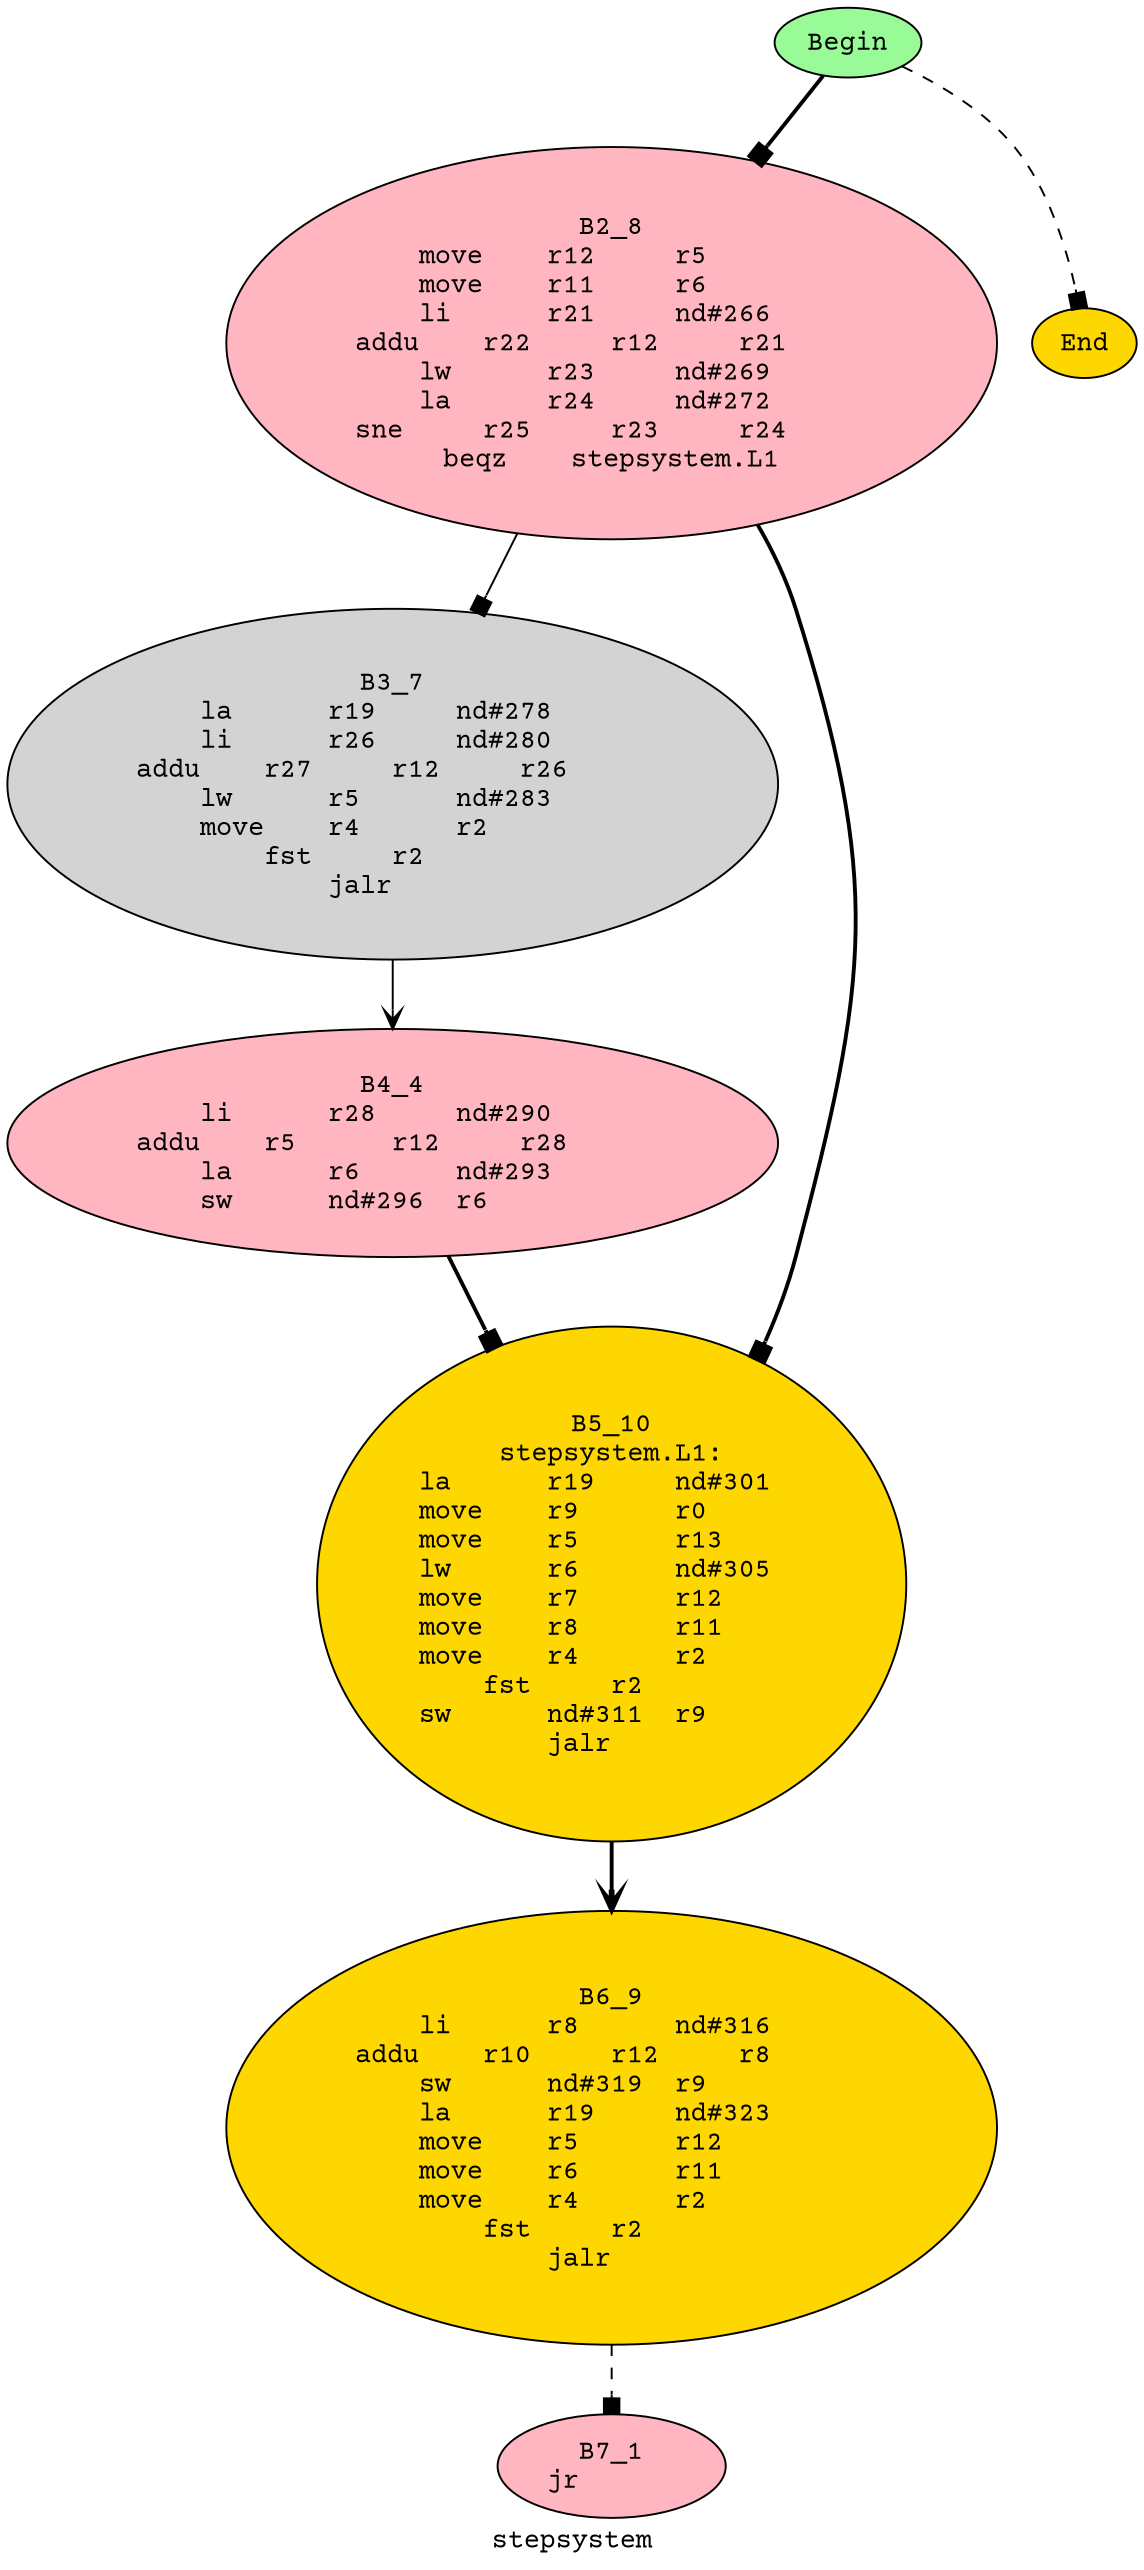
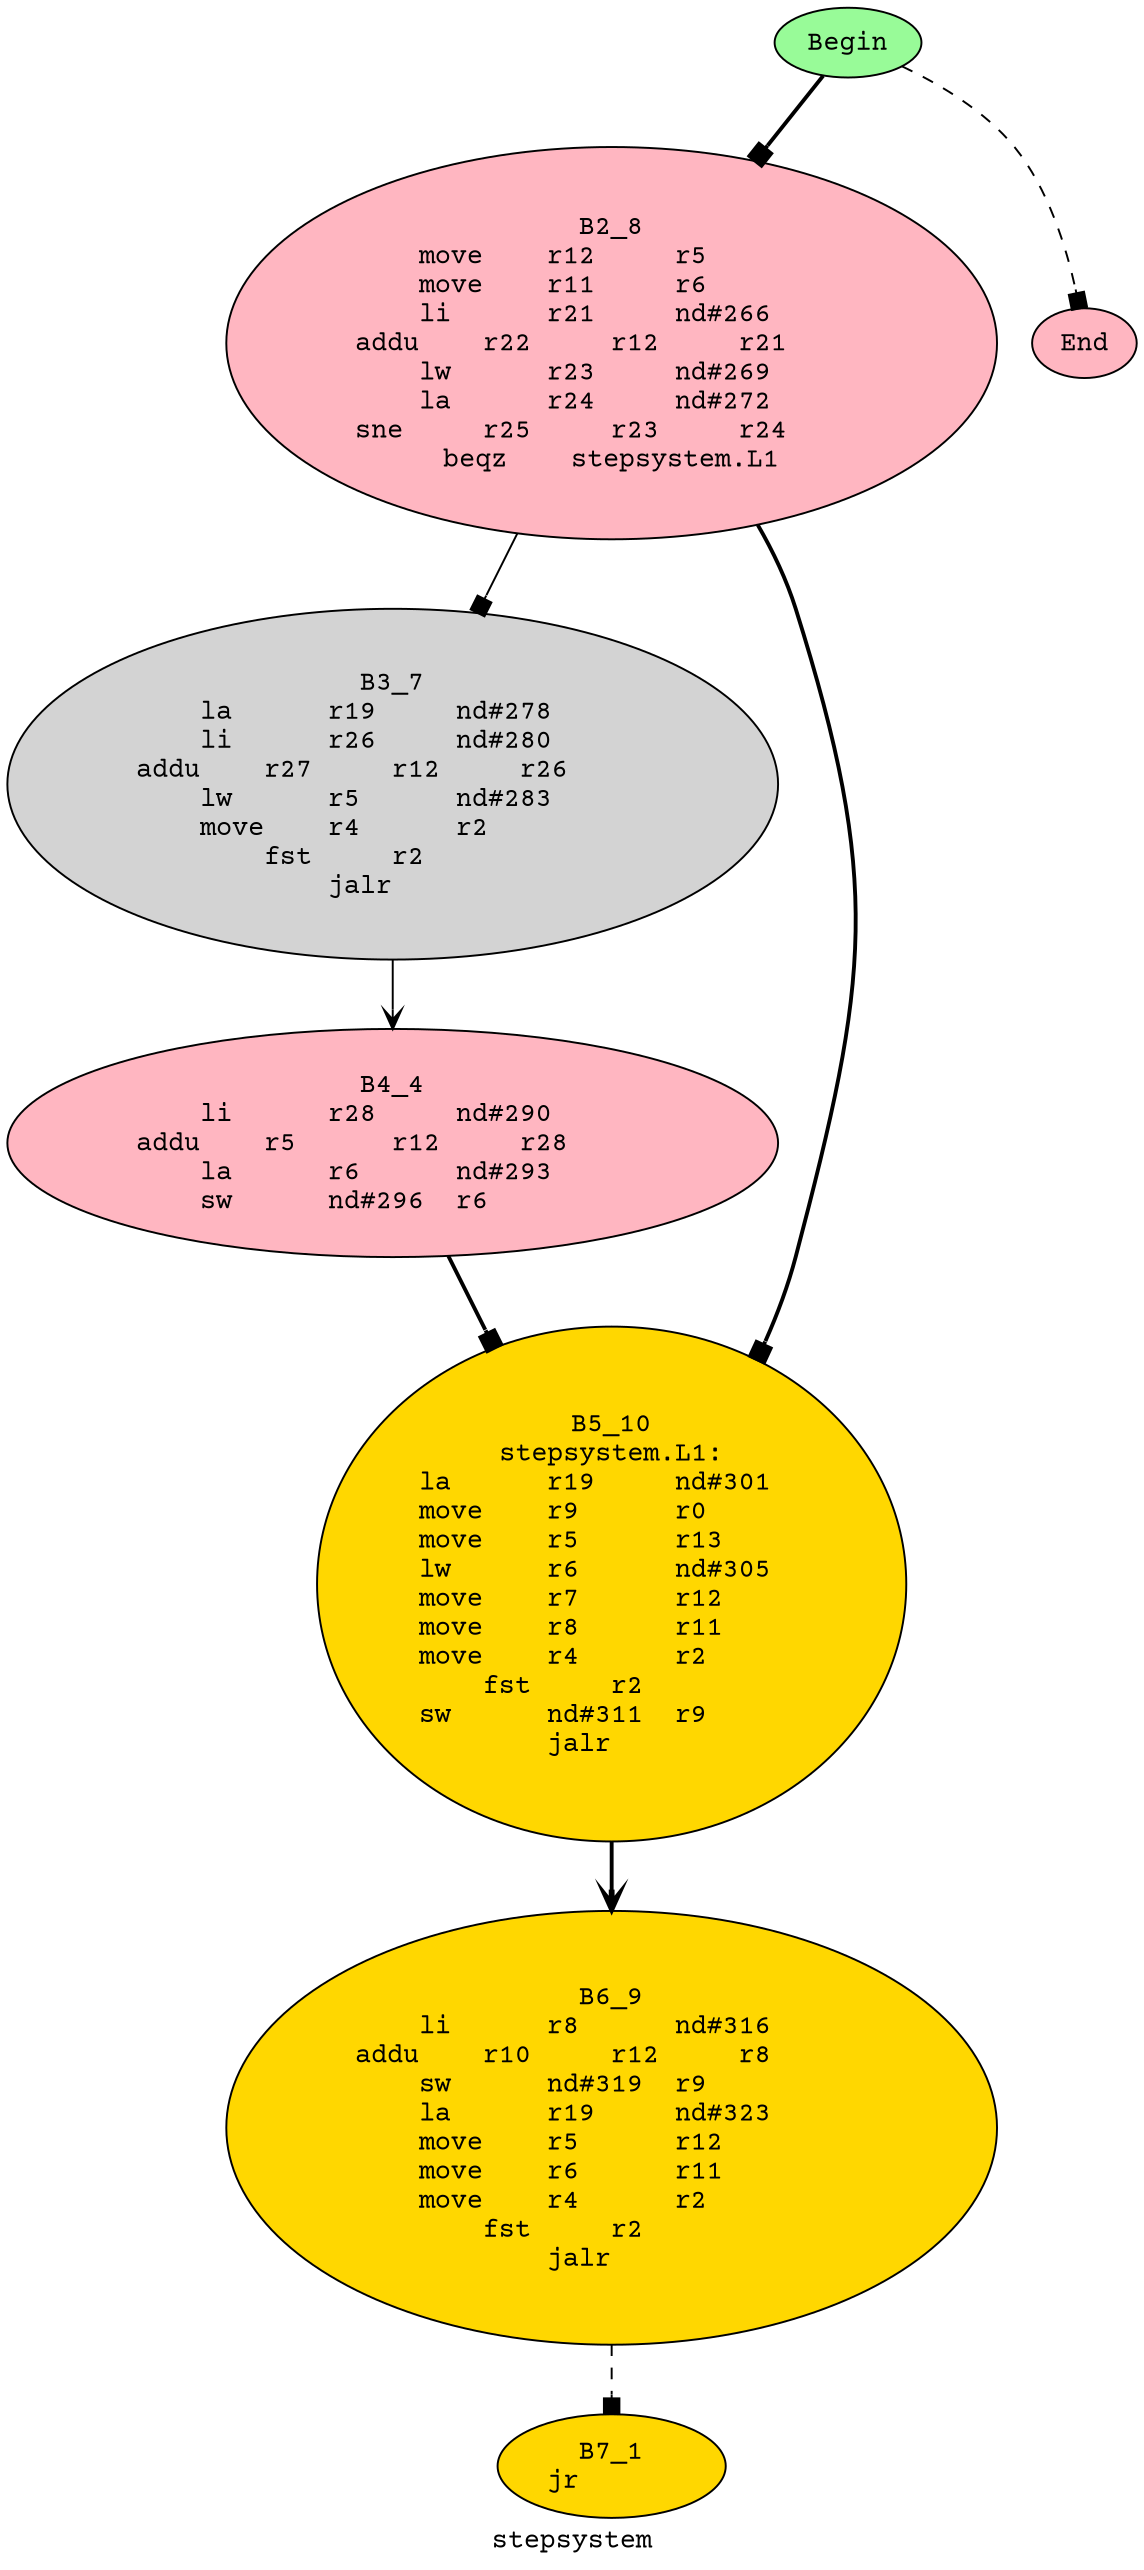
(1084, 343) -> (1084, 343)
(612, 2466) -> (612, 2466)
